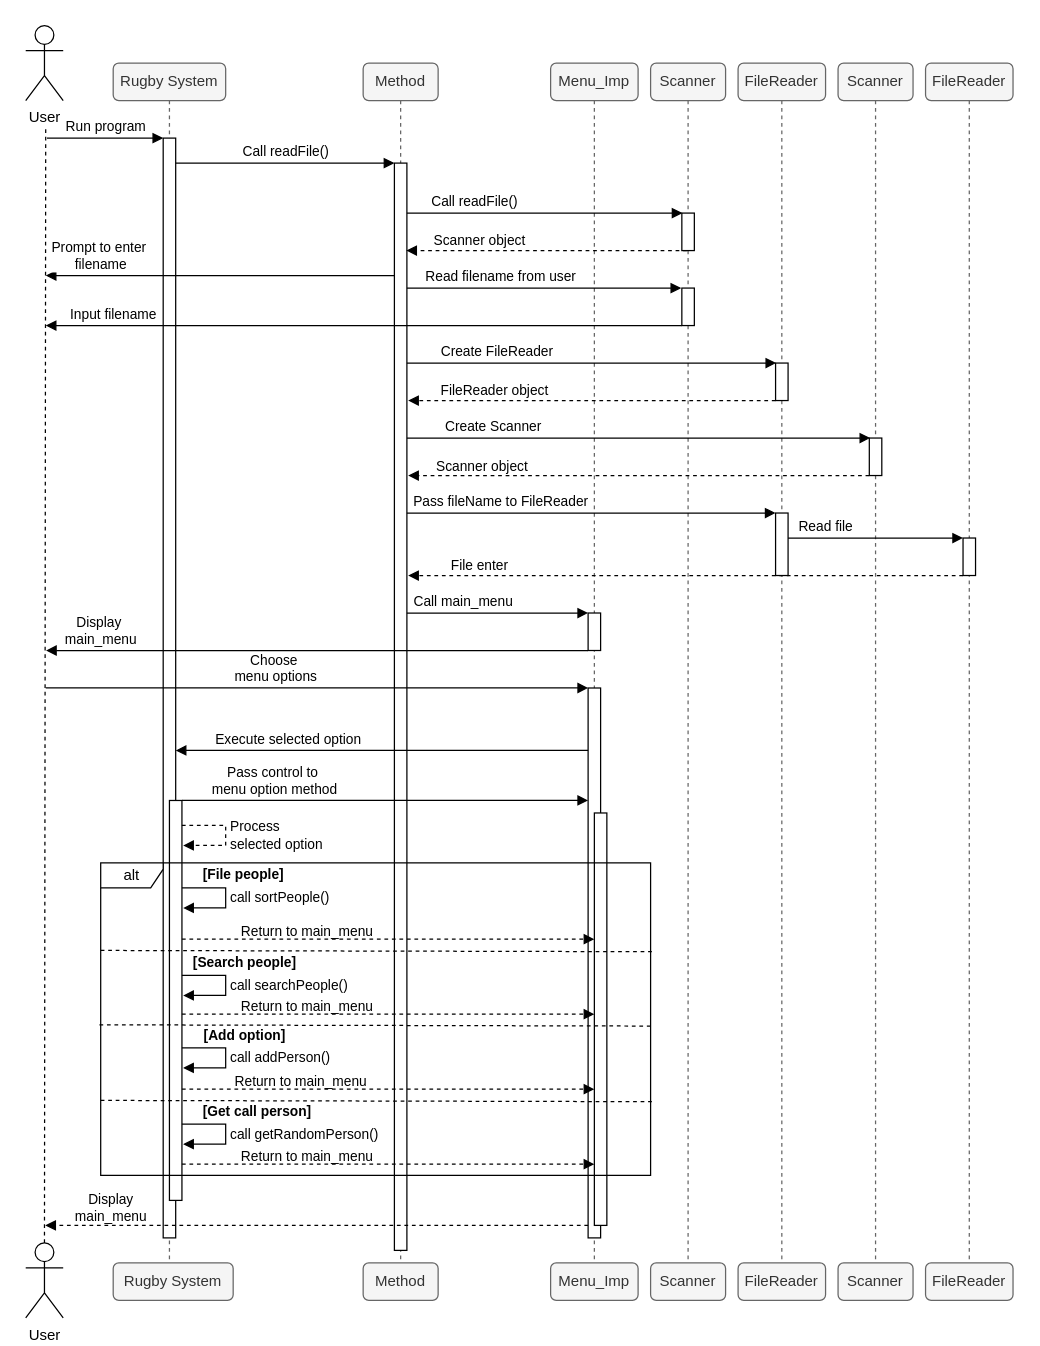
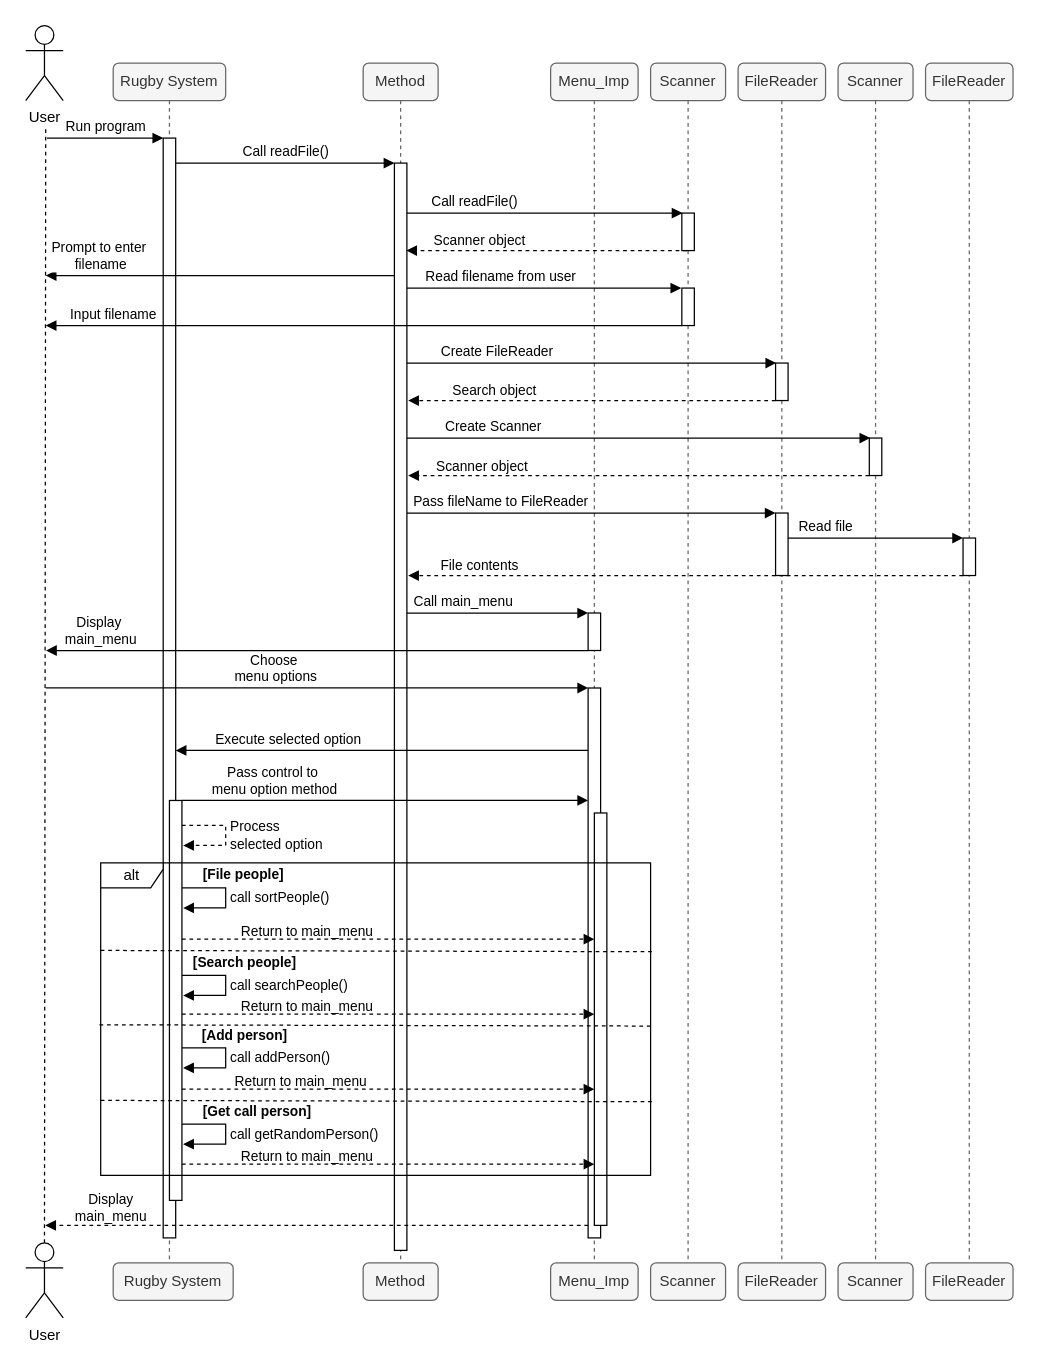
(495, 391) -> (495, 391)
(480, 566) -> (480, 566)
(245, 1036) -> (245, 1036)
